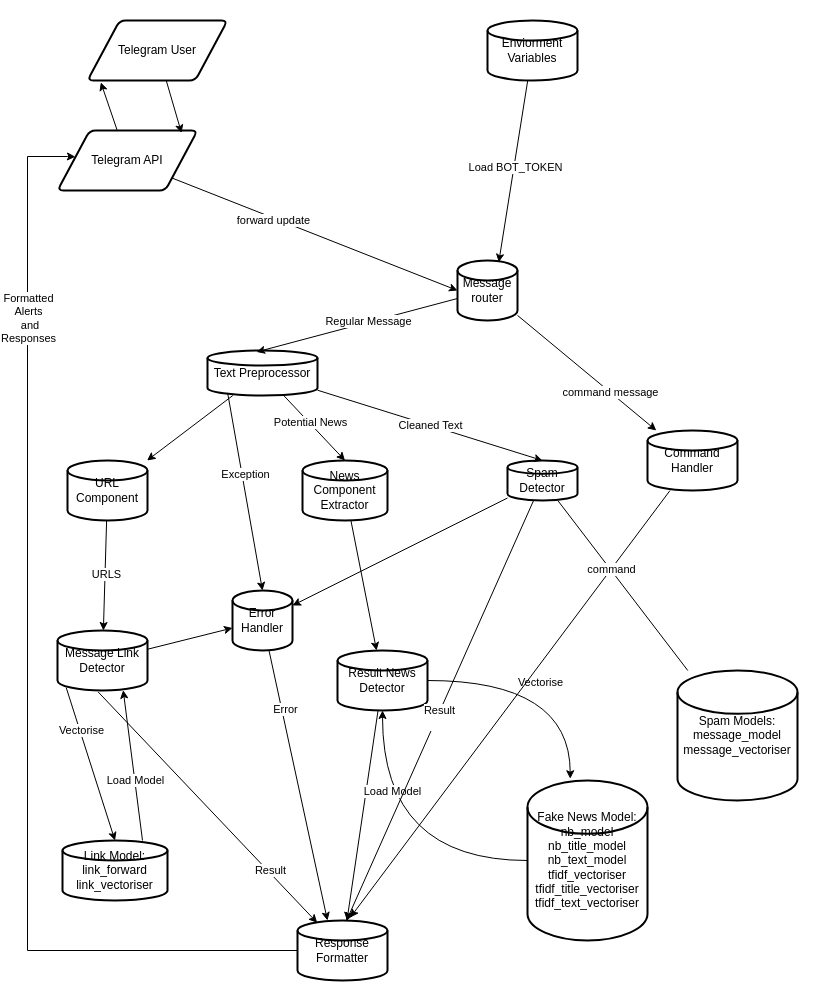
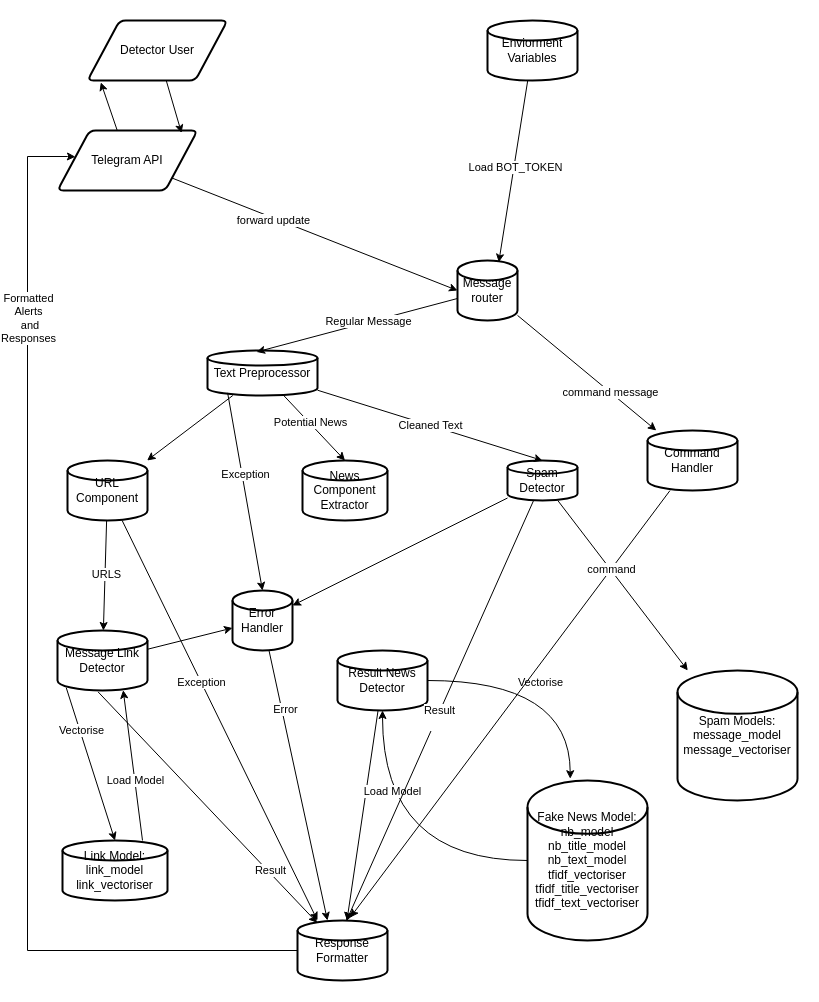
(158, 51) -> (158, 51)
(363, 582) -> none
(684, 666) -> (683, 664)
none -> (218, 718)
(115, 871) -> (115, 871)
